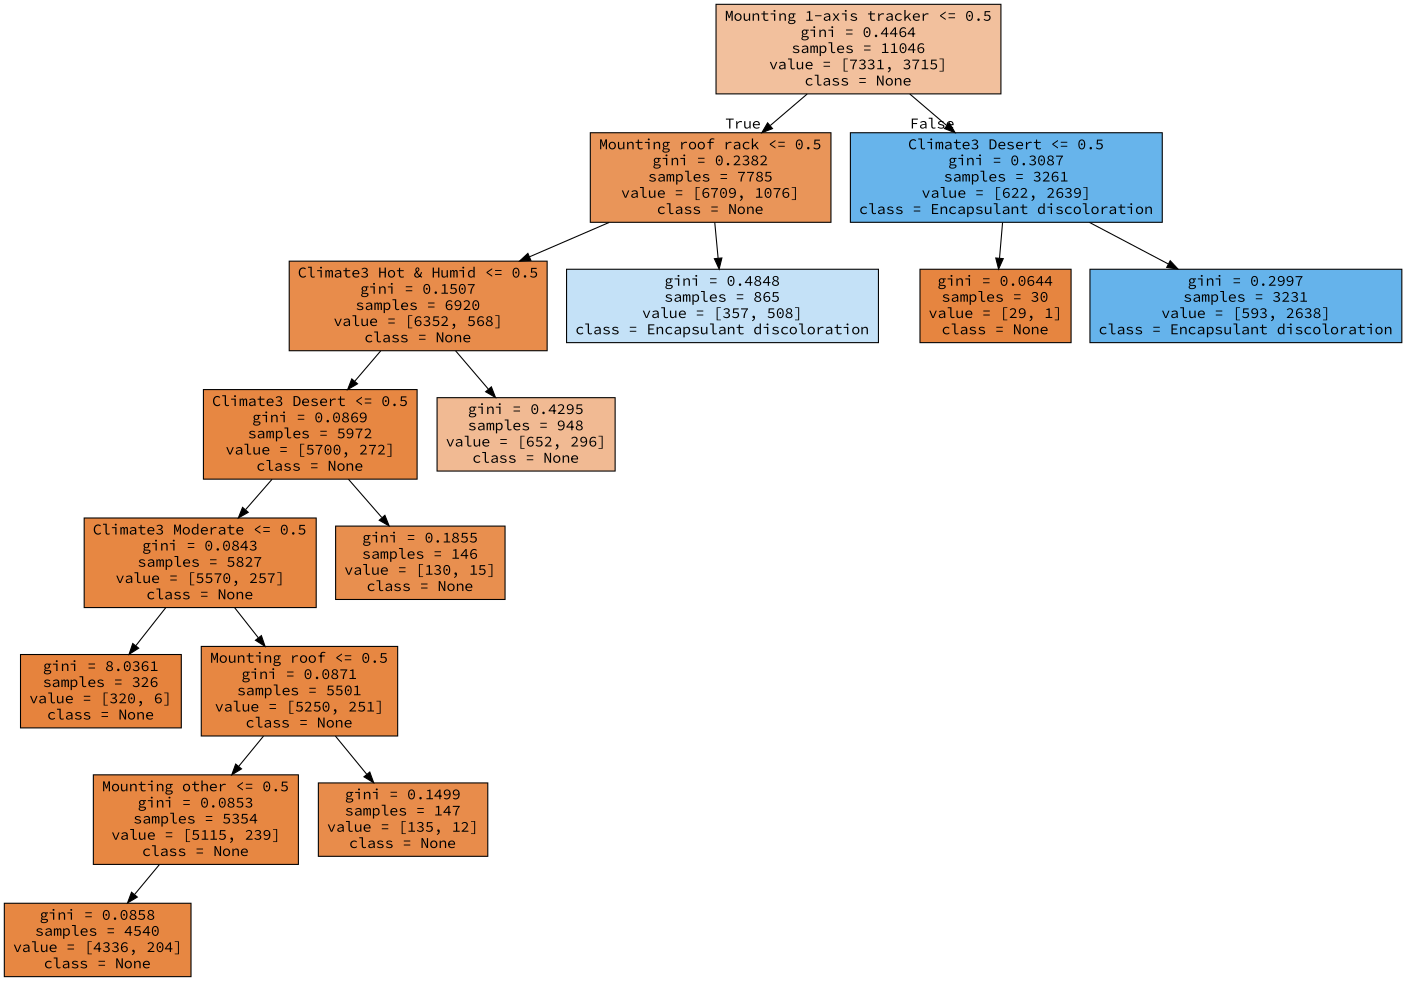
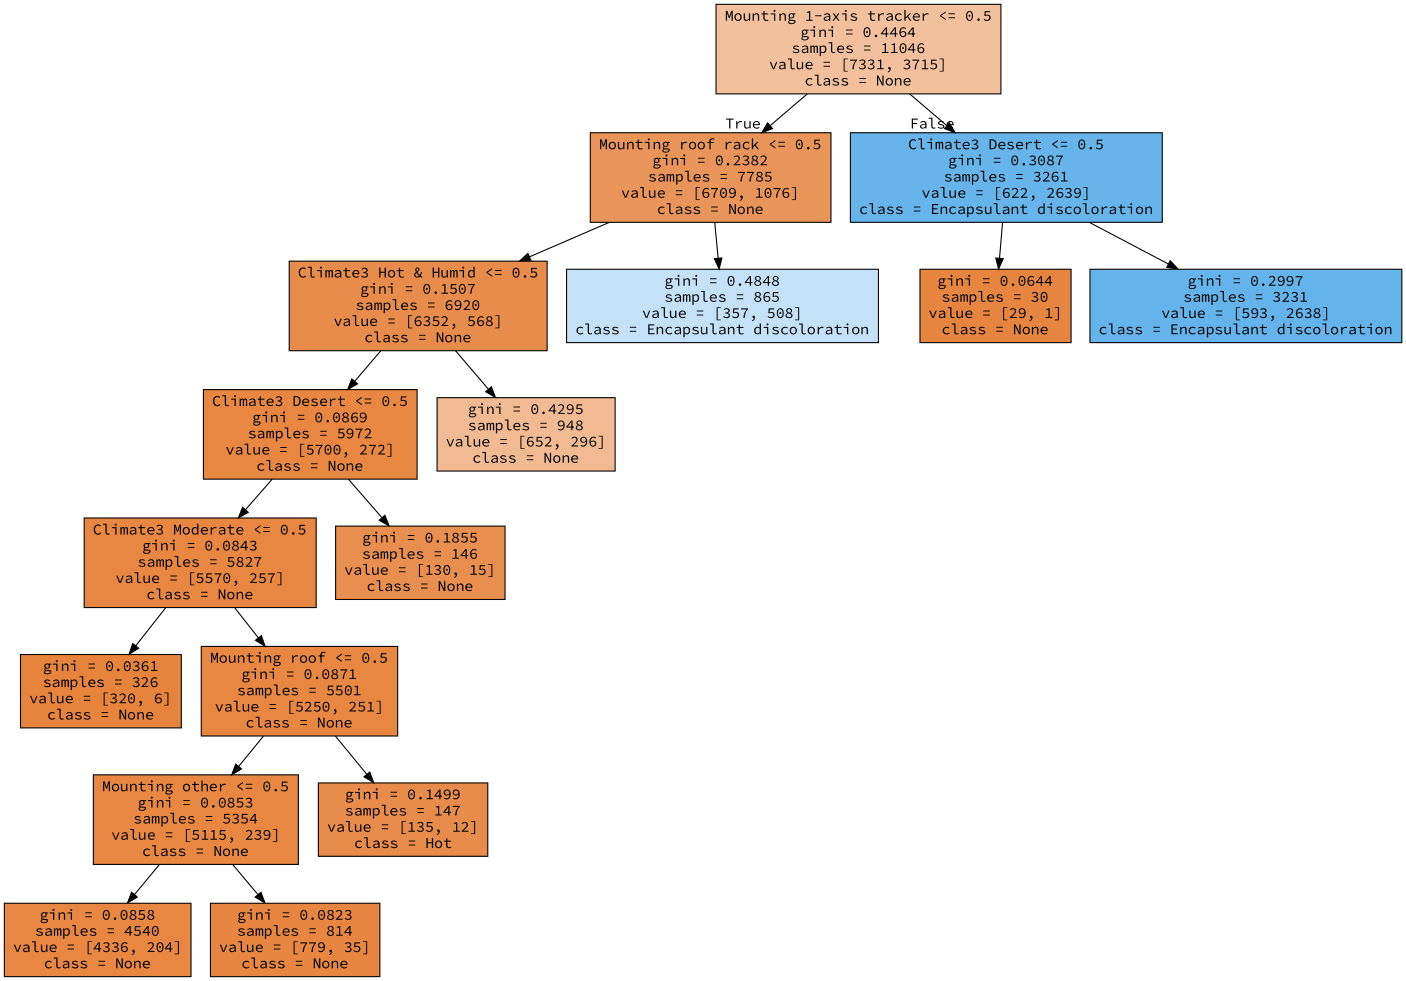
(101, 691) -> (101, 691)
(403, 820) -> (403, 820)
none -> (295, 940)
